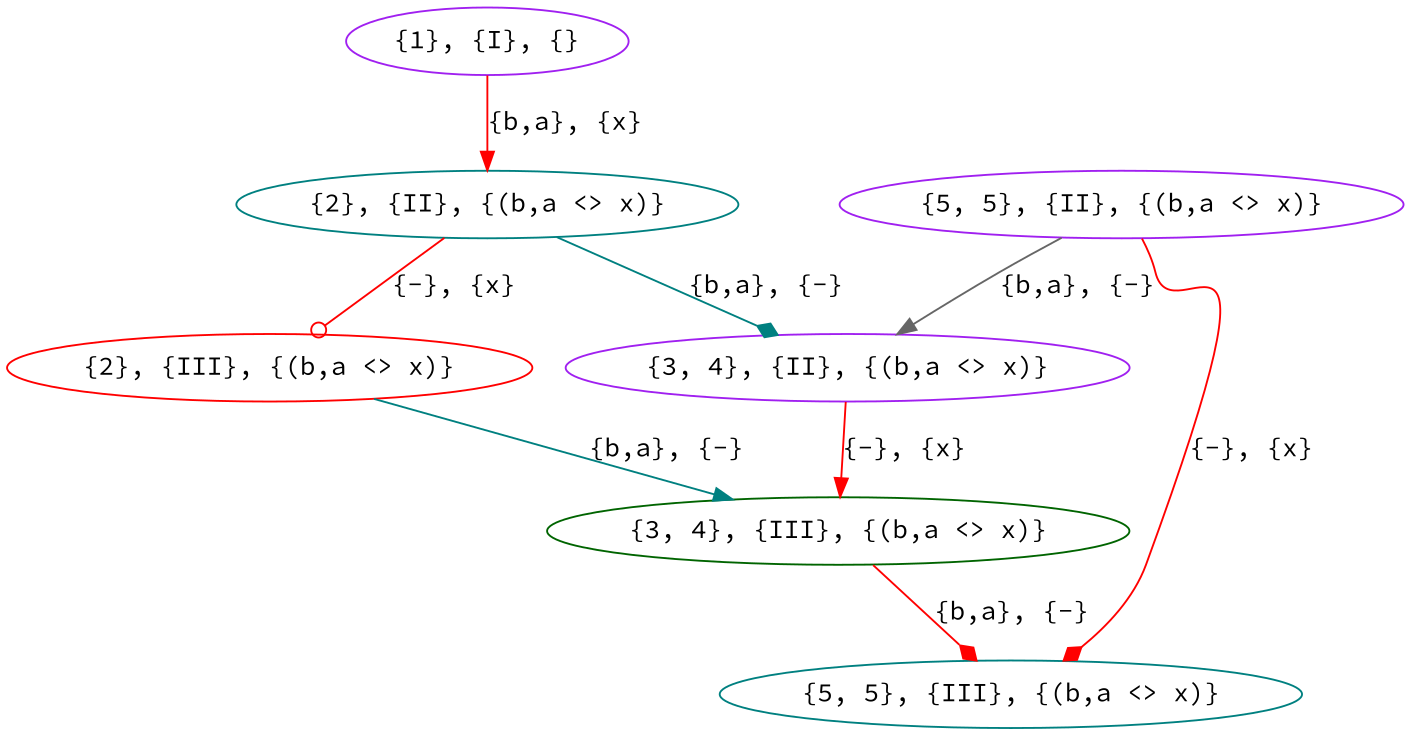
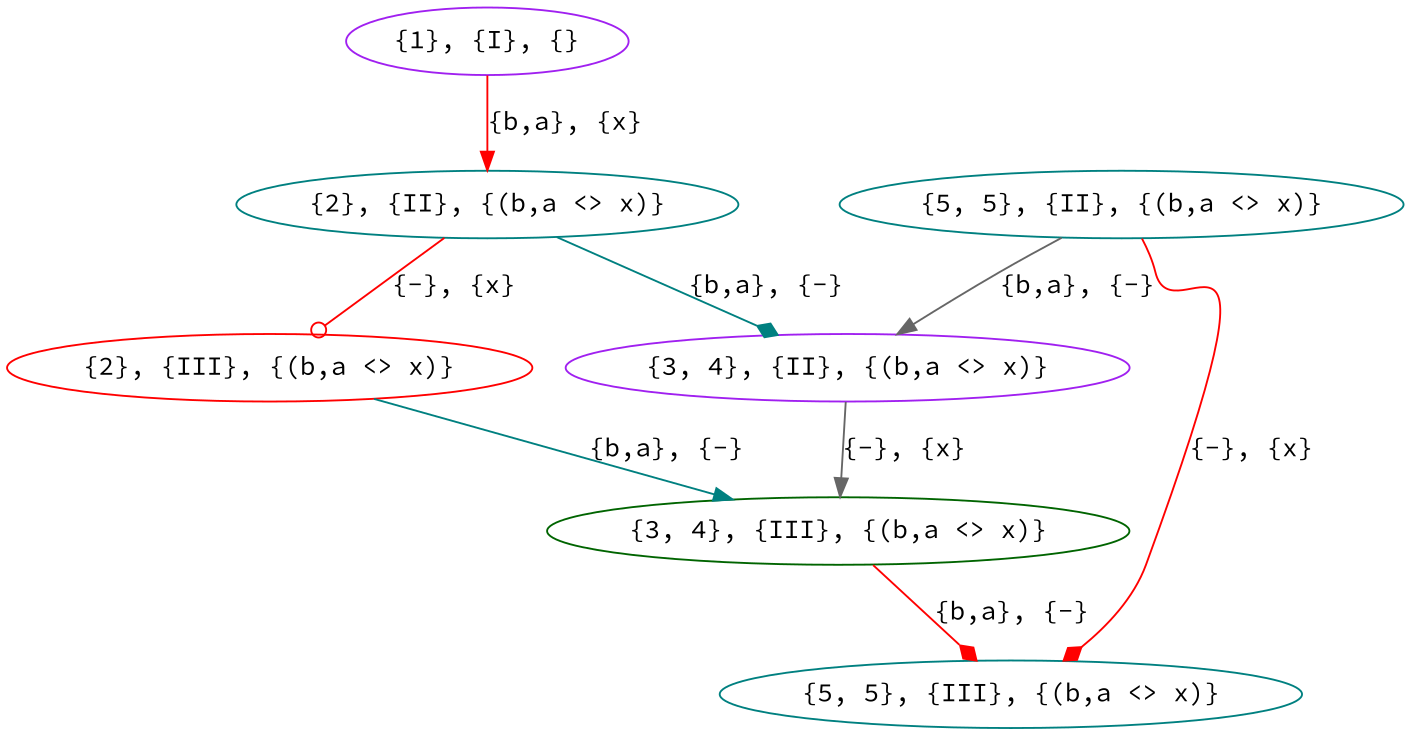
(1122, 205) -> (1122, 205)
(843, 440) -> (843, 440)
